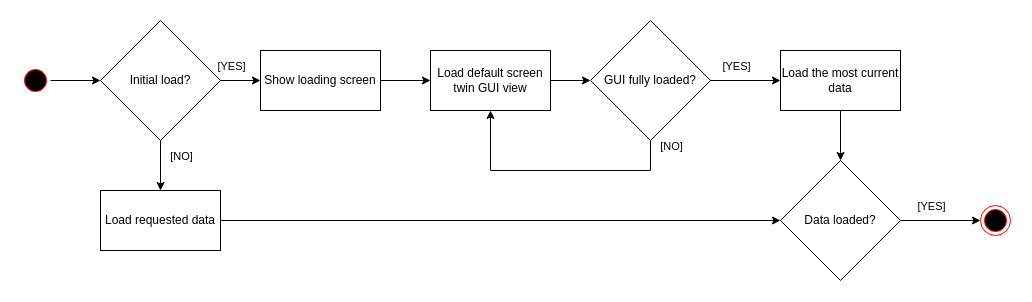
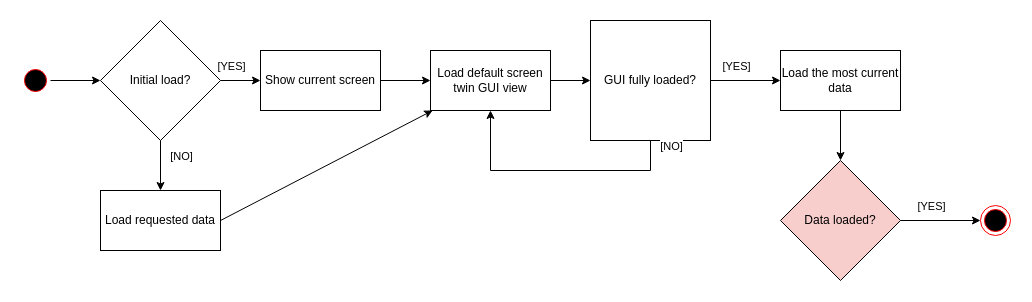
(321, 81) -> (321, 81)
(651, 81) -> (651, 81)
(497, 221) -> (324, 167)
(841, 221) -> (841, 221)
